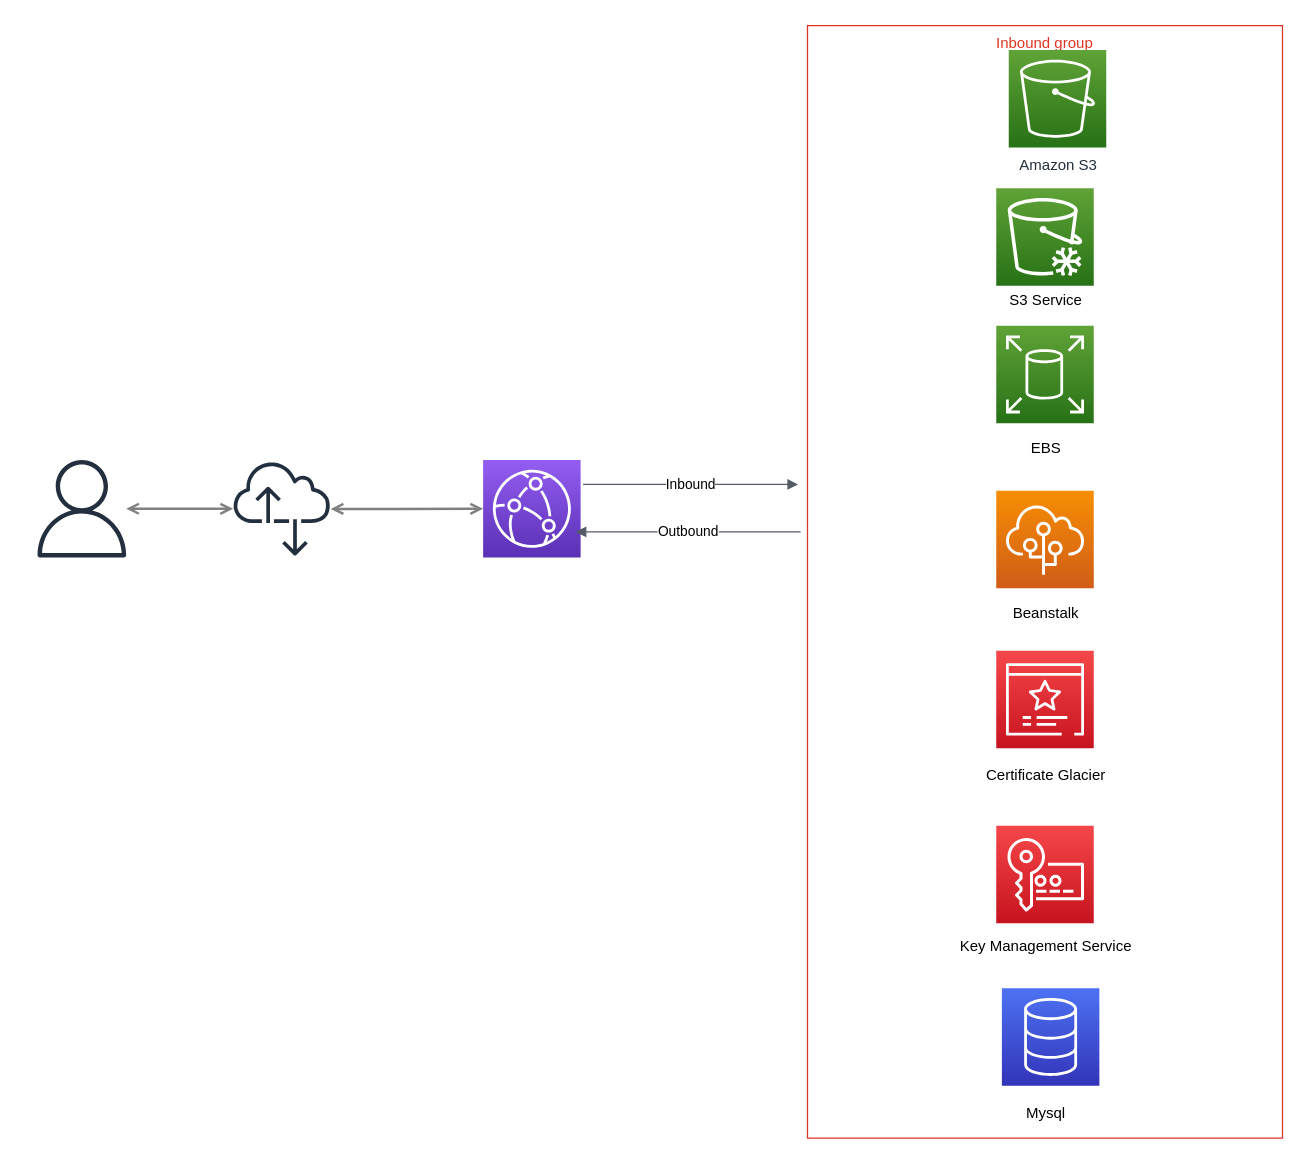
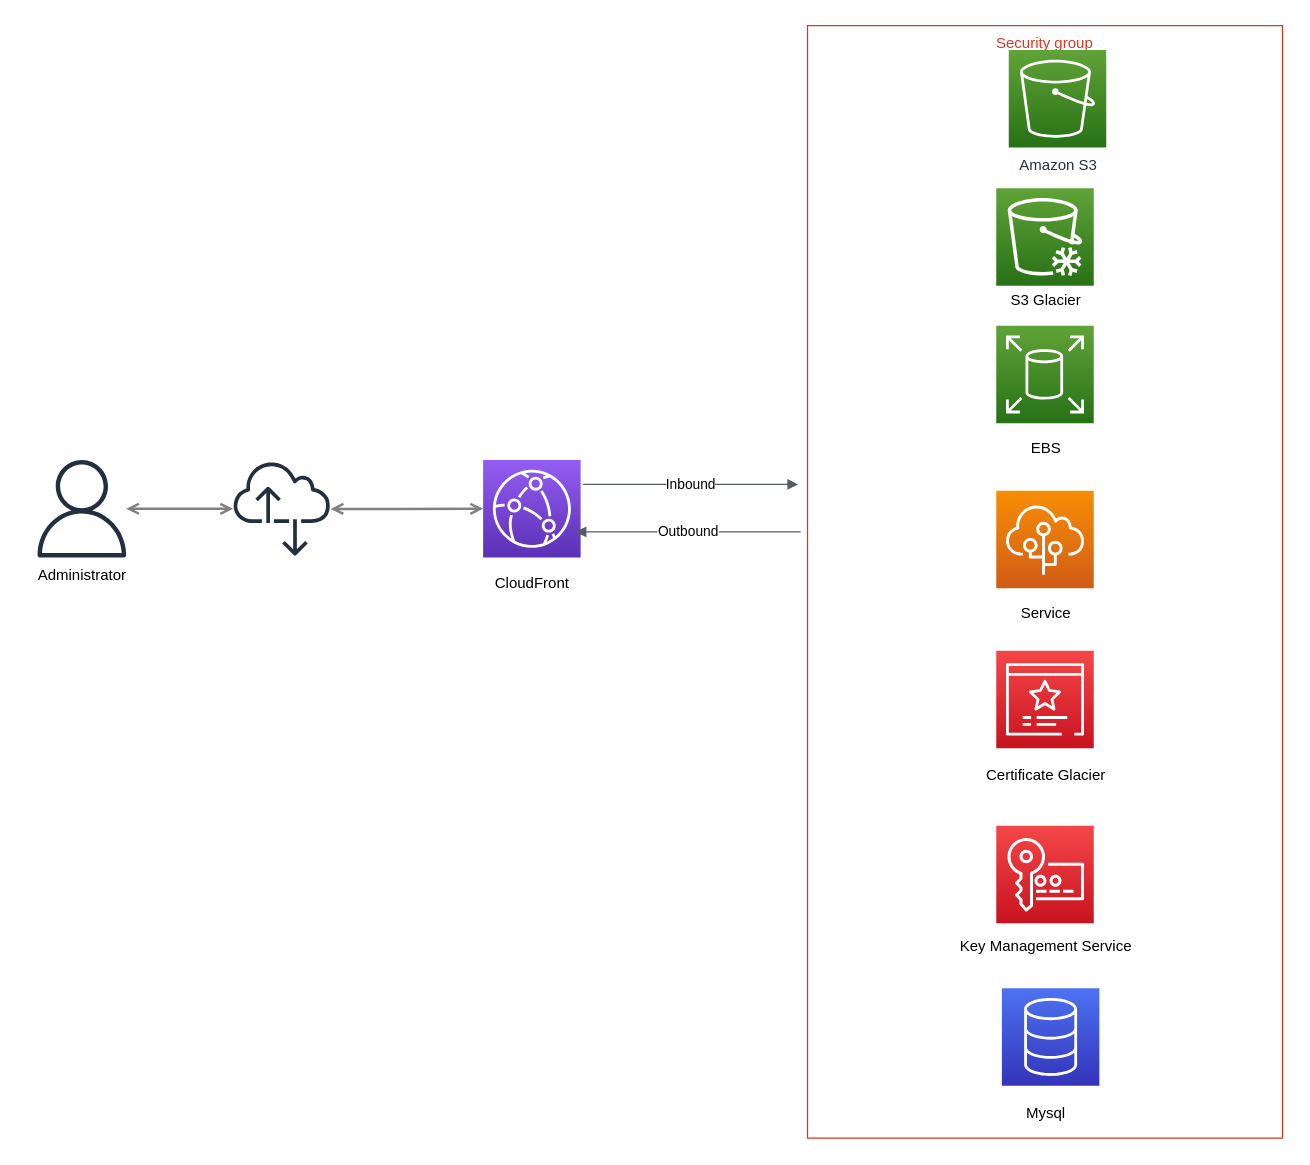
(1044, 43) -> (1044, 43)
(1046, 301) -> (1046, 301)
none -> (82, 576)
none -> (532, 583)
(1046, 613) -> (1046, 613)
